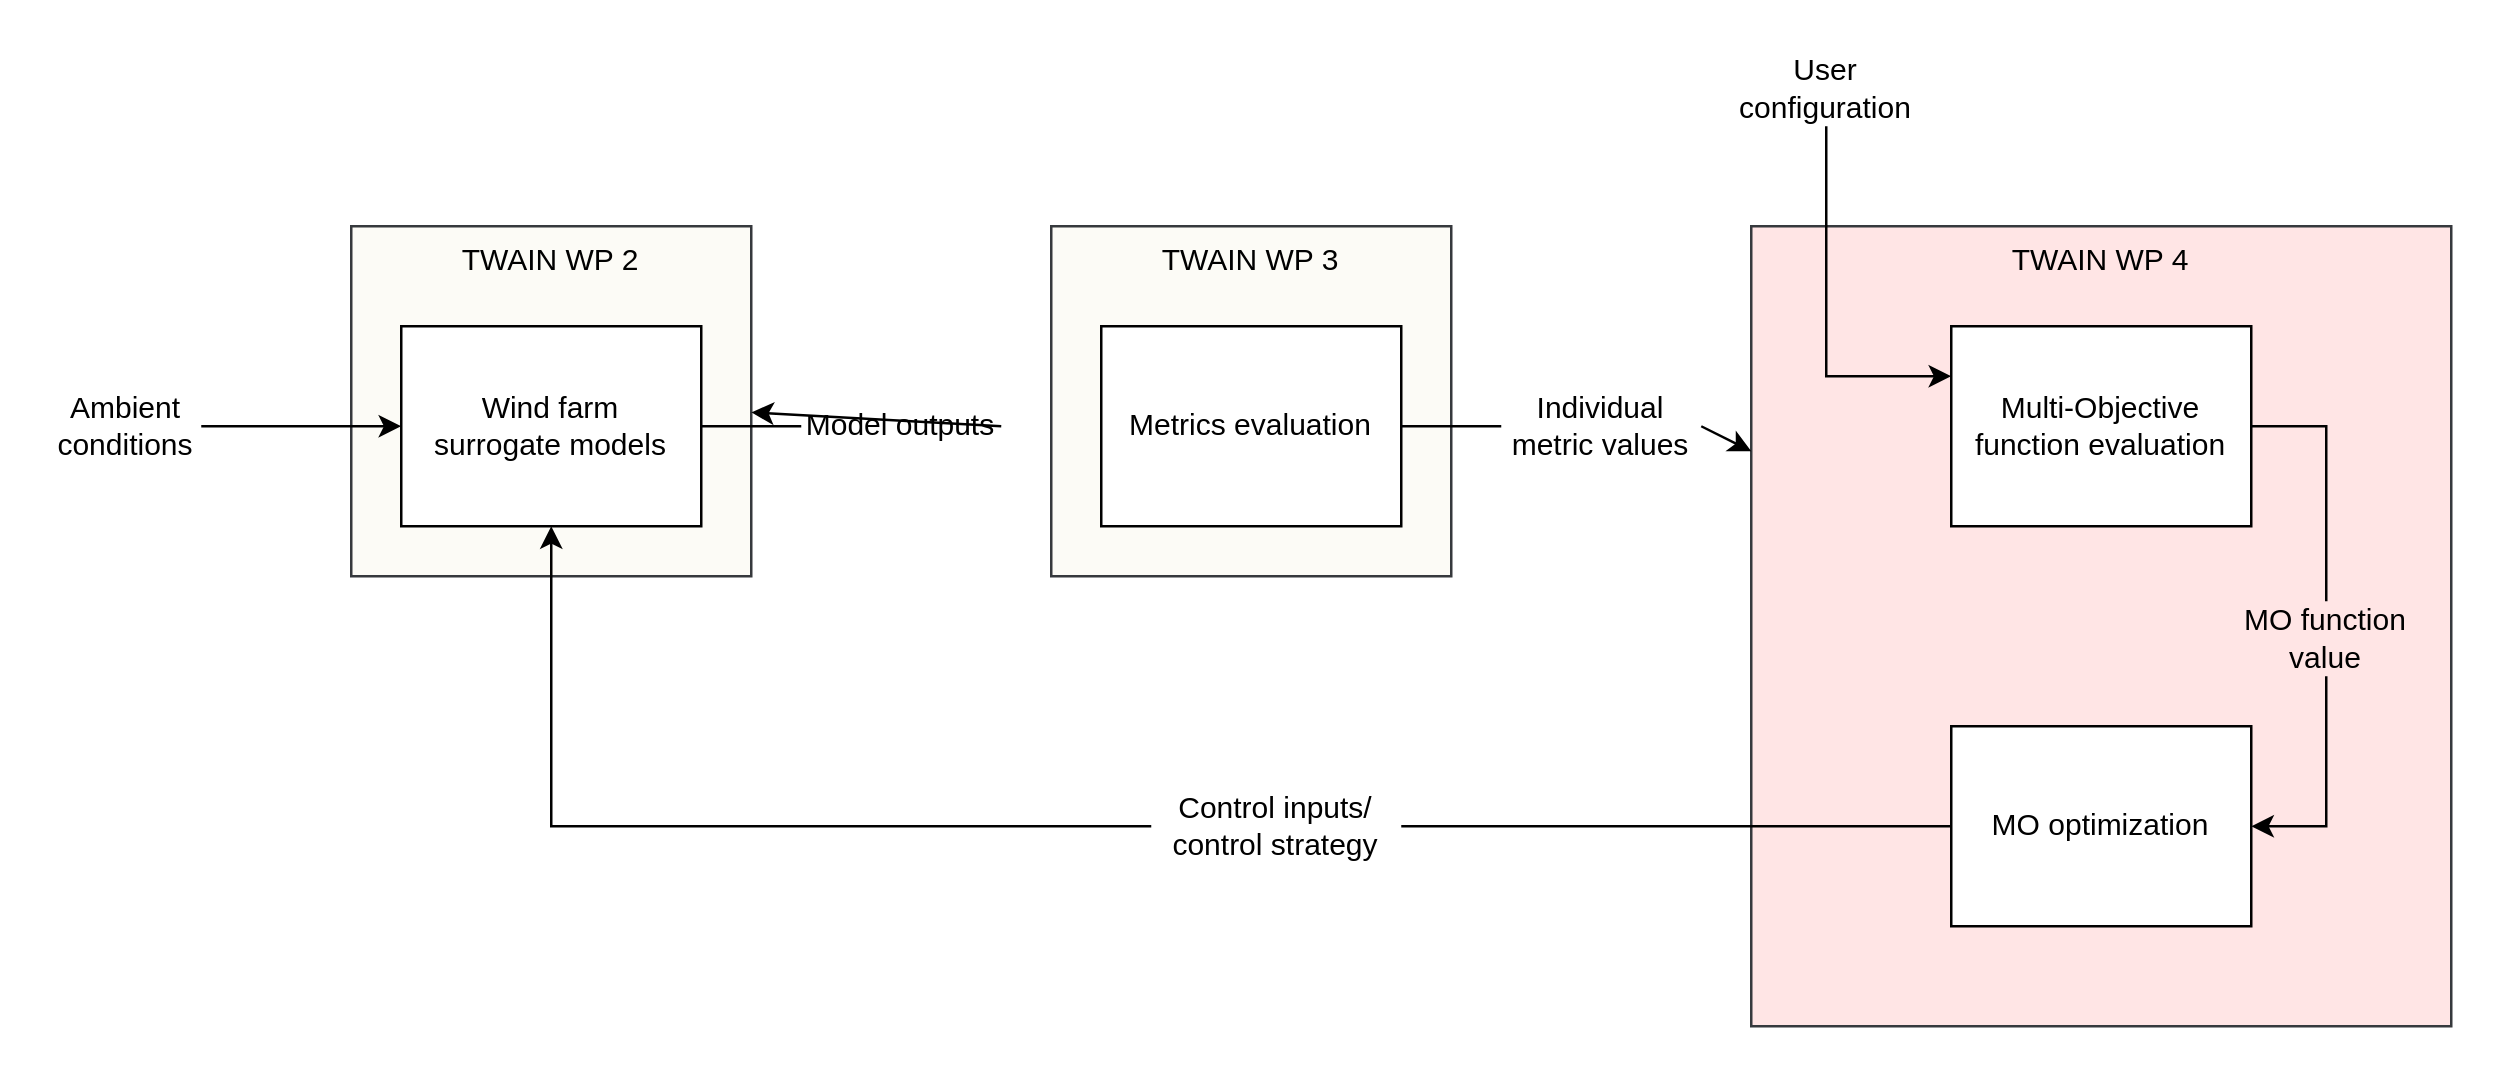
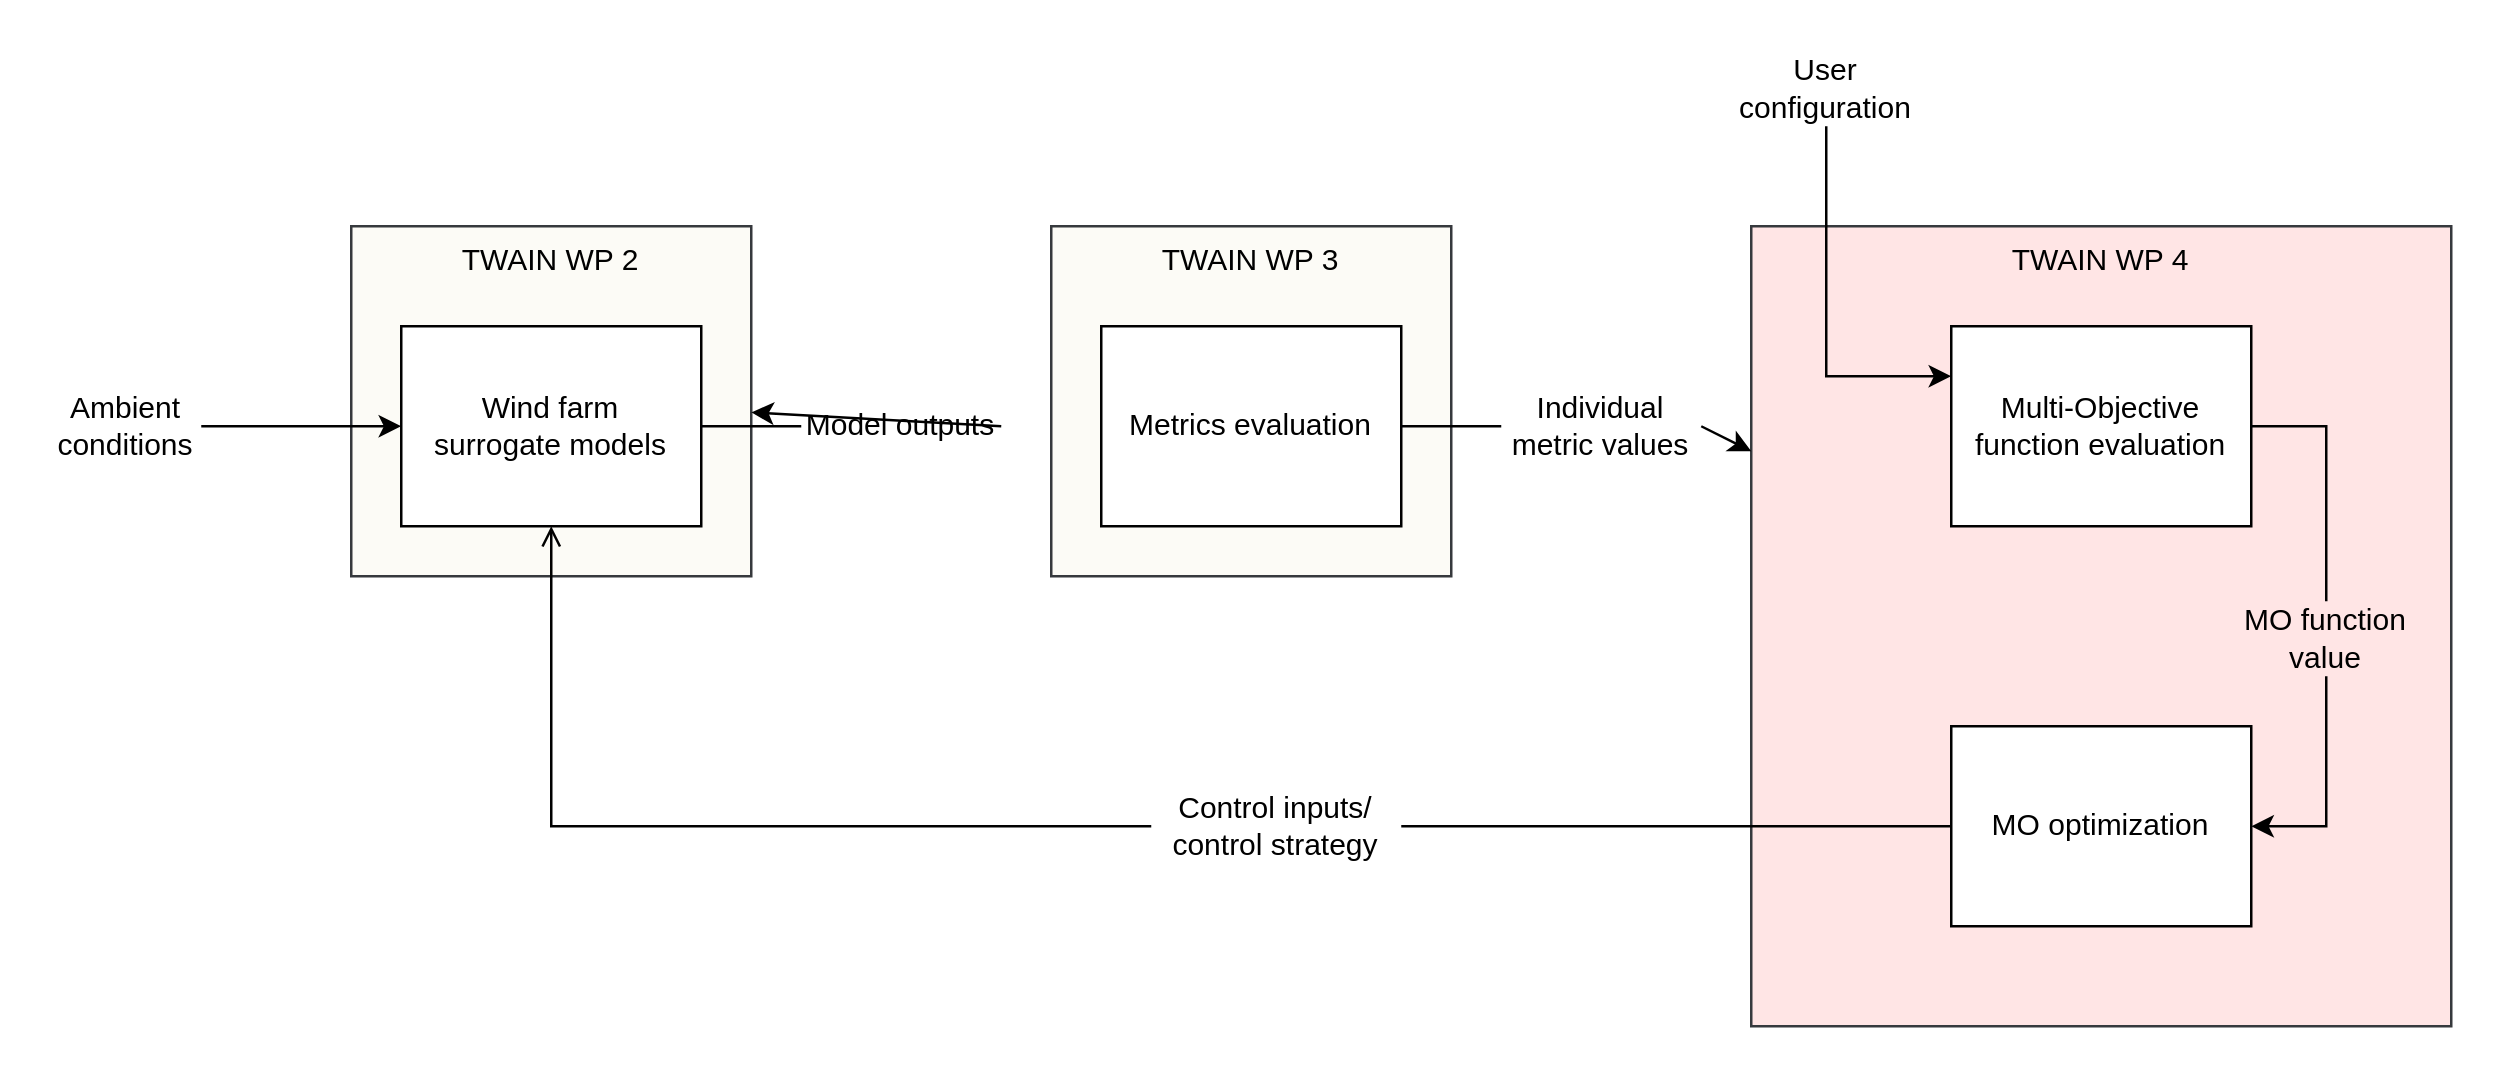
(551, 544) -> (551, 540)
